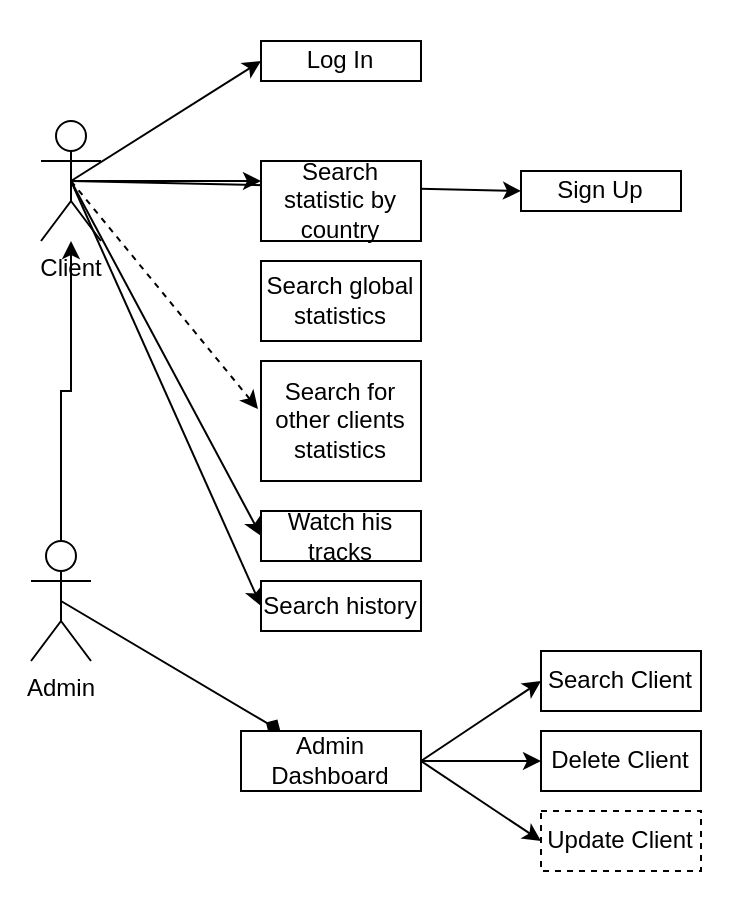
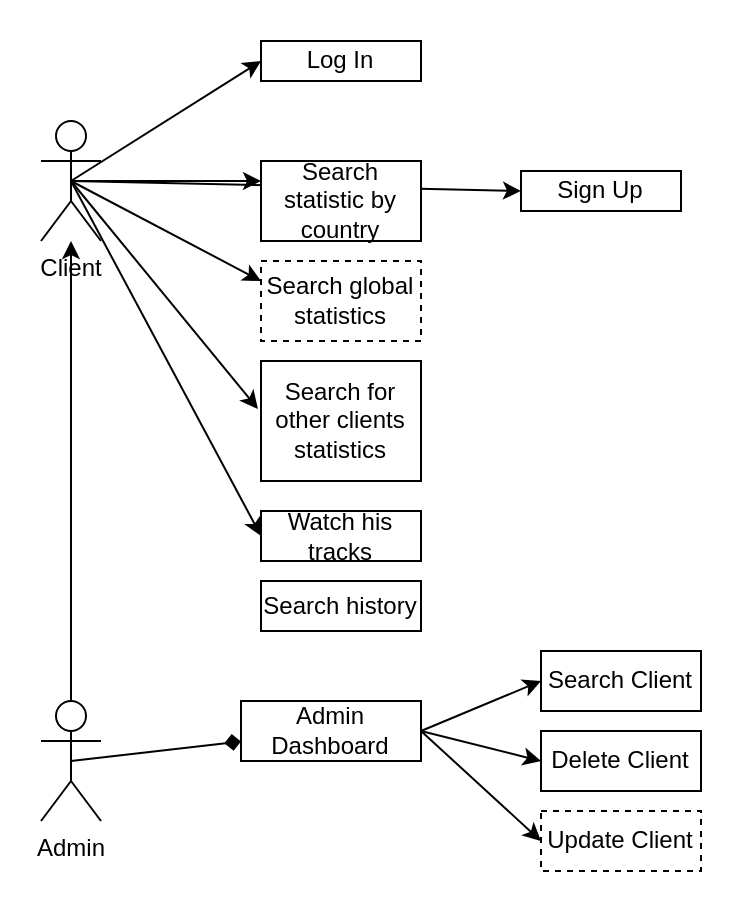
none -> (163, 230)
(166, 296) -> (166, 296)
(341, 301) -> (341, 301)
(177, 419) -> none
(61, 601) -> (71, 761)
(331, 761) -> (331, 731)
